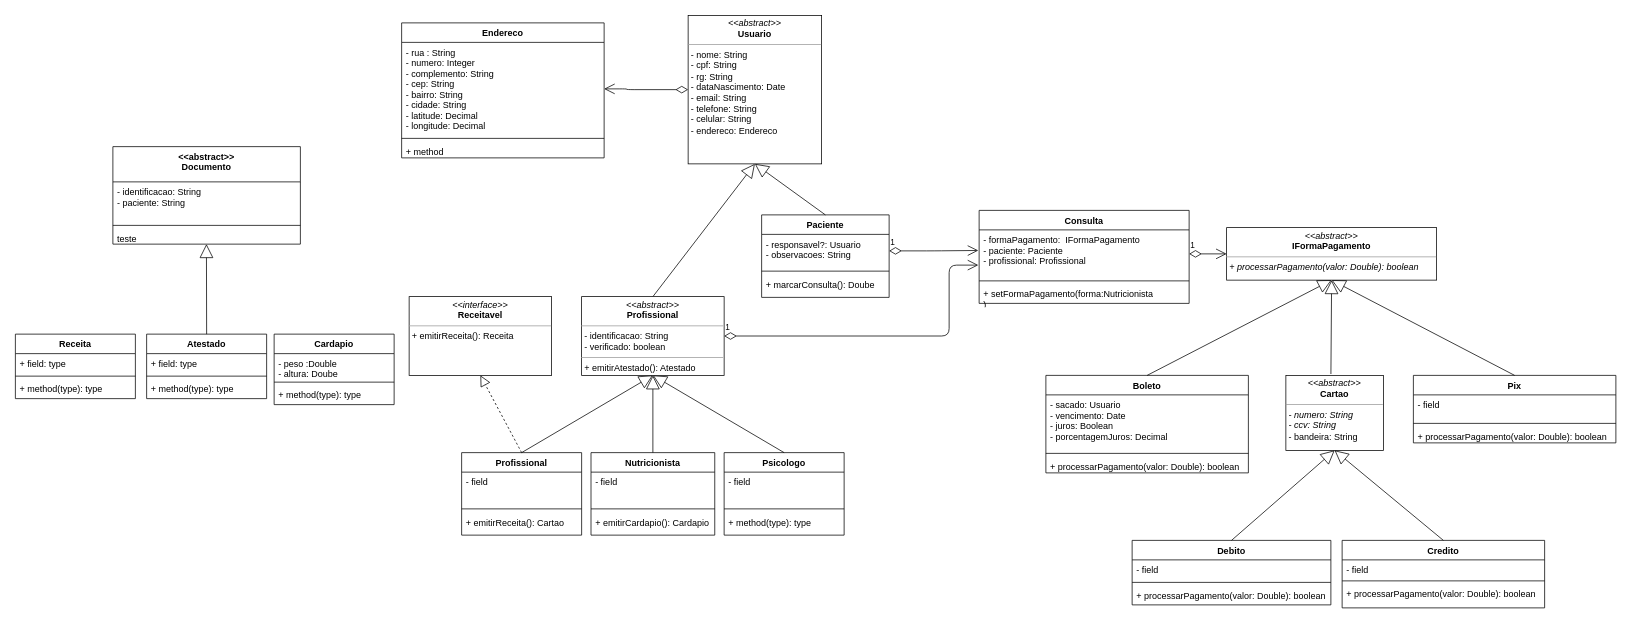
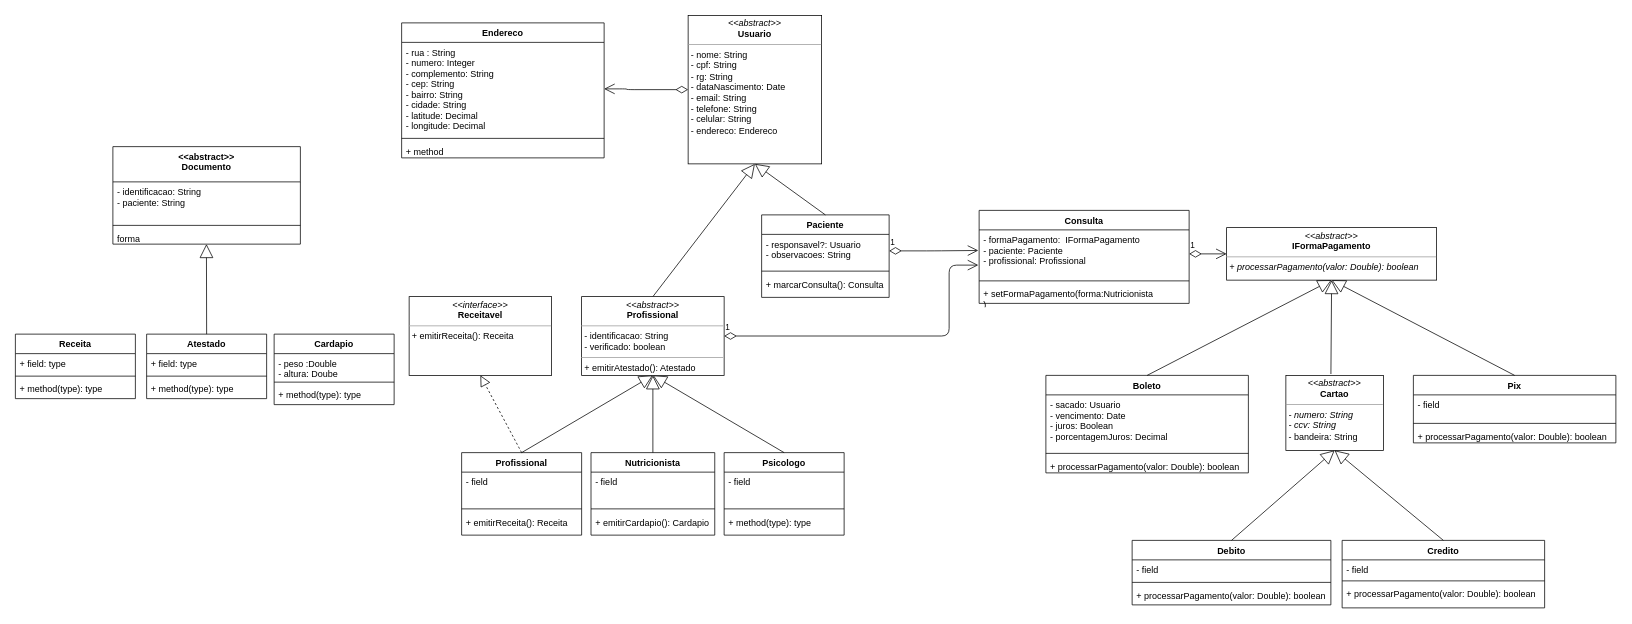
(130, 239) -> (130, 239)
(824, 285) -> (830, 285)
(522, 523) -> (523, 523)
